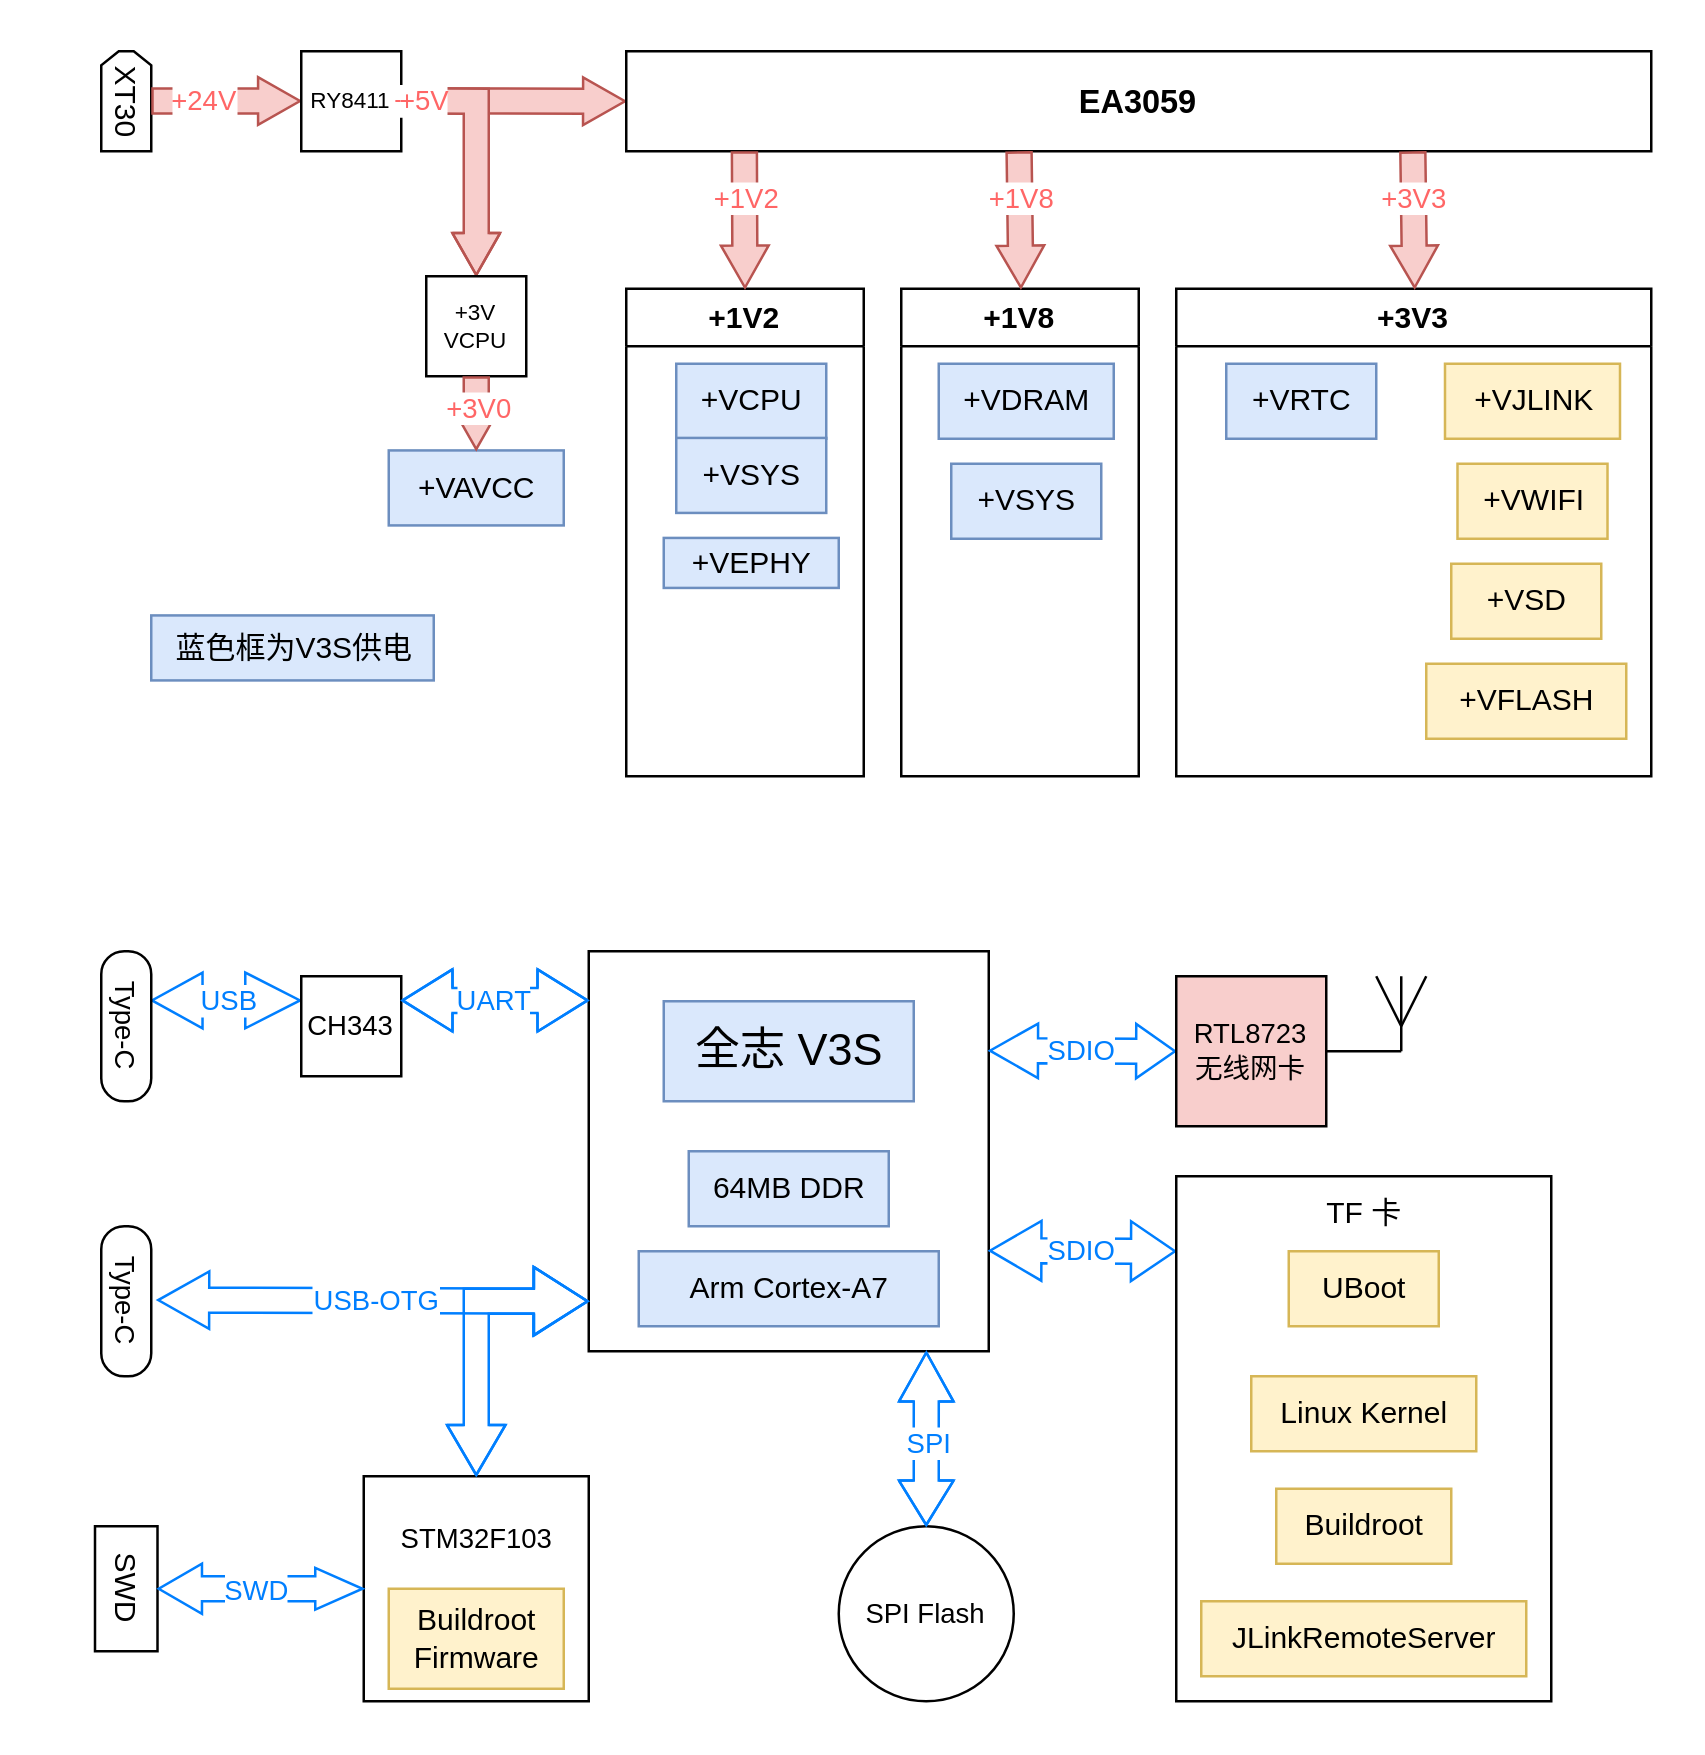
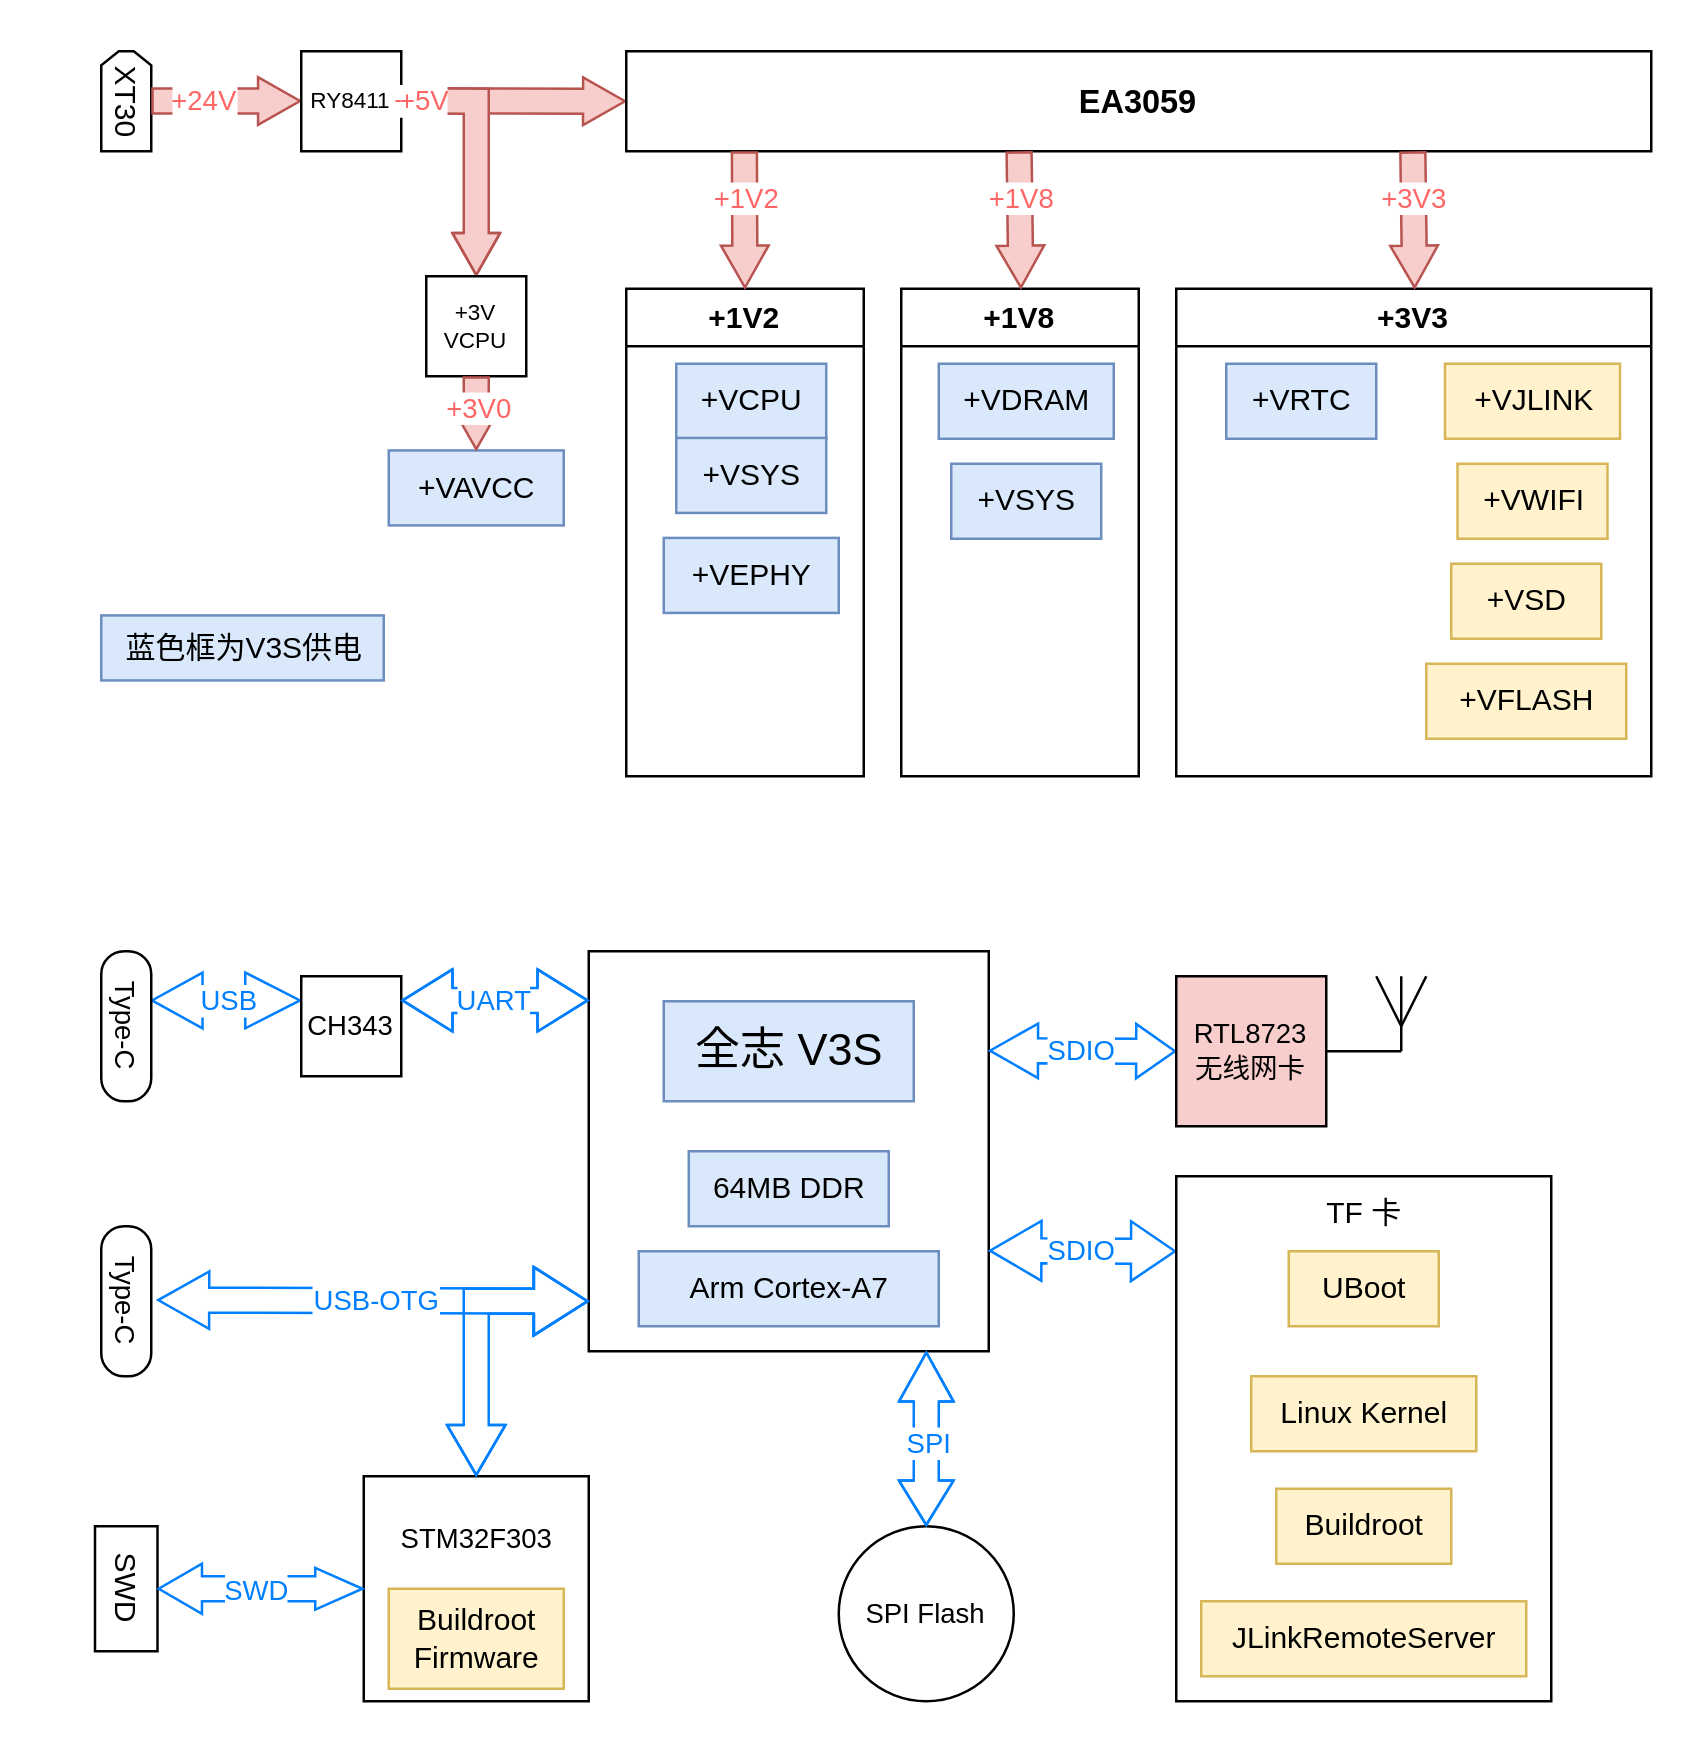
(751, 563) -> (751, 575)
(293, 648) -> (243, 648)
(478, 1539) -> (478, 1539)
